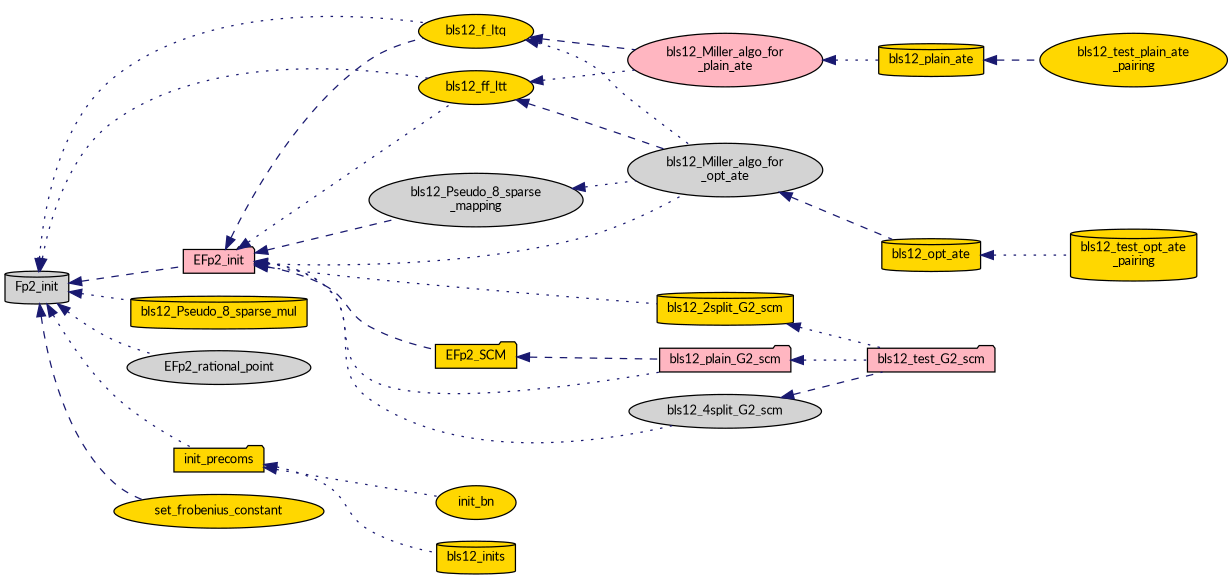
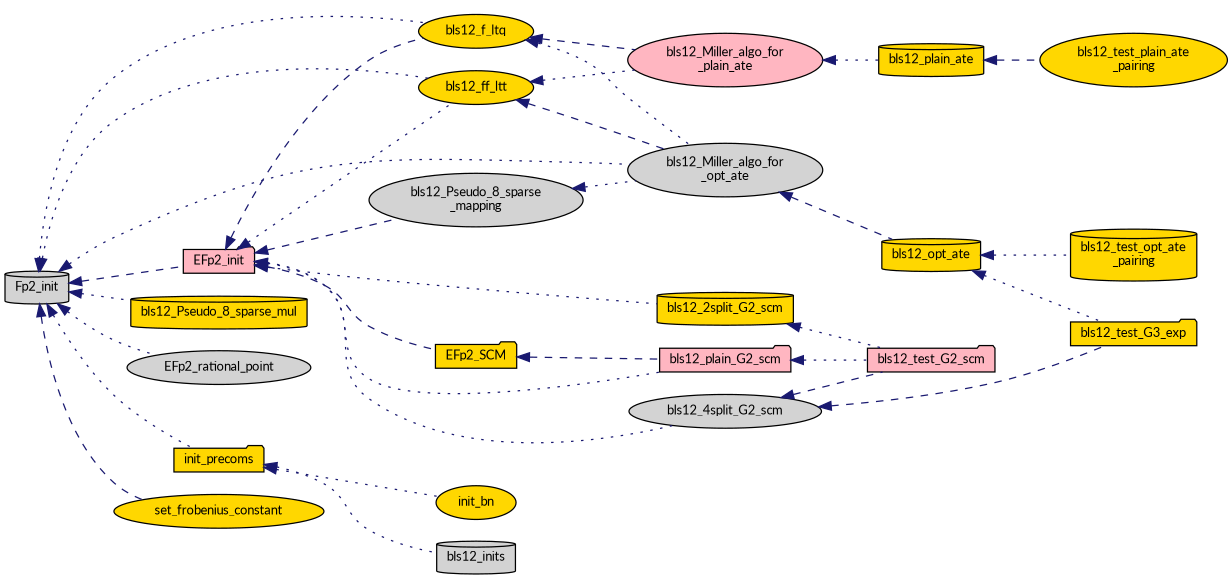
(481, 256) -> (340, 165)
none -> (1134, 334)
(476, 558) -> (476, 558)
